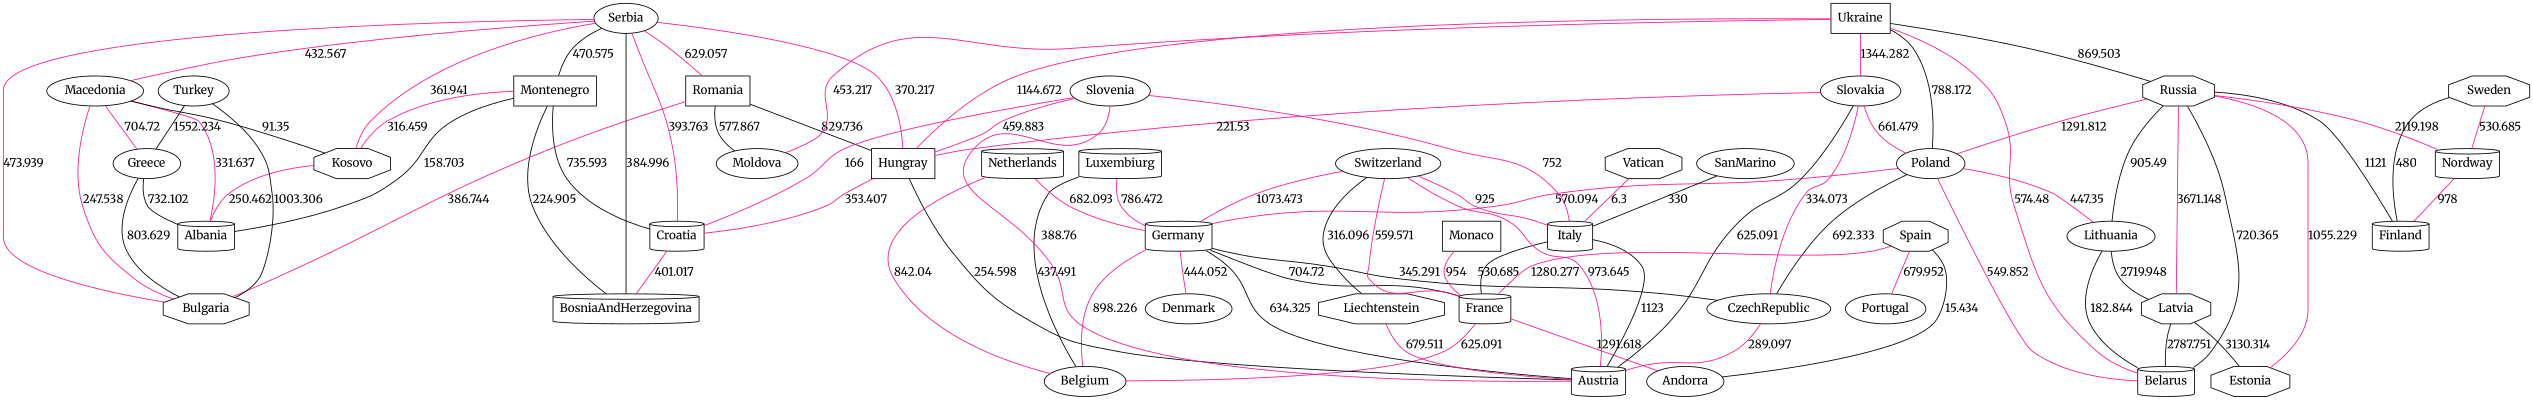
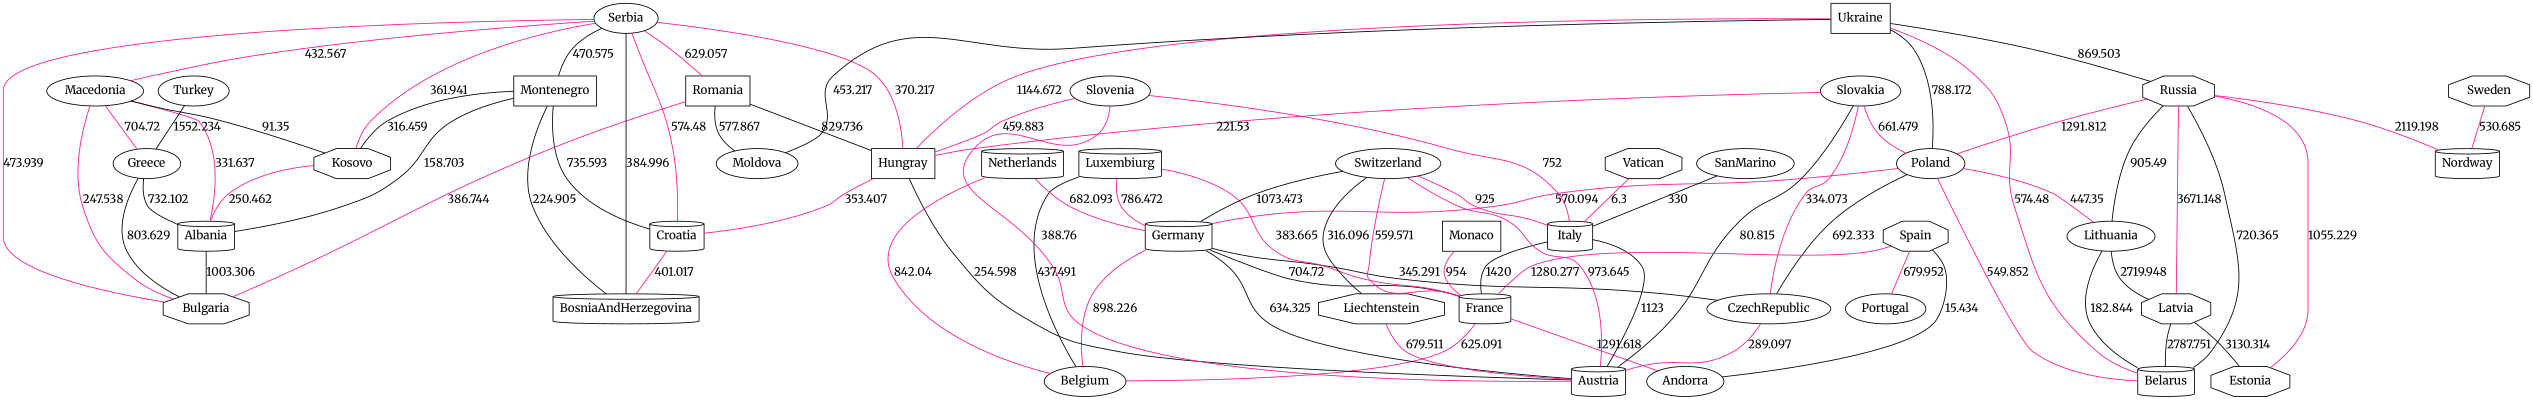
(1137, 44) -> (1137, 44)
(1861, 55) -> none
(430, 104) -> (430, 104)
(689, 127) -> (689, 127)
(880, 137) -> none
(1269, 189) -> (1269, 189)
(272, 196) -> (206, 273)
(1758, 236) -> (1758, 236)
(2401, 236) -> none
none -> (1279, 253)
(1499, 273) -> (1499, 273)
(1189, 309) -> none
